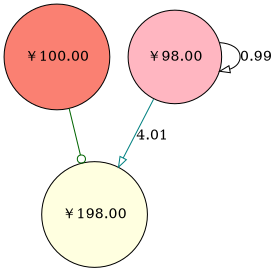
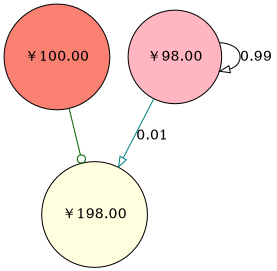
(153, 136) -> (153, 136)
